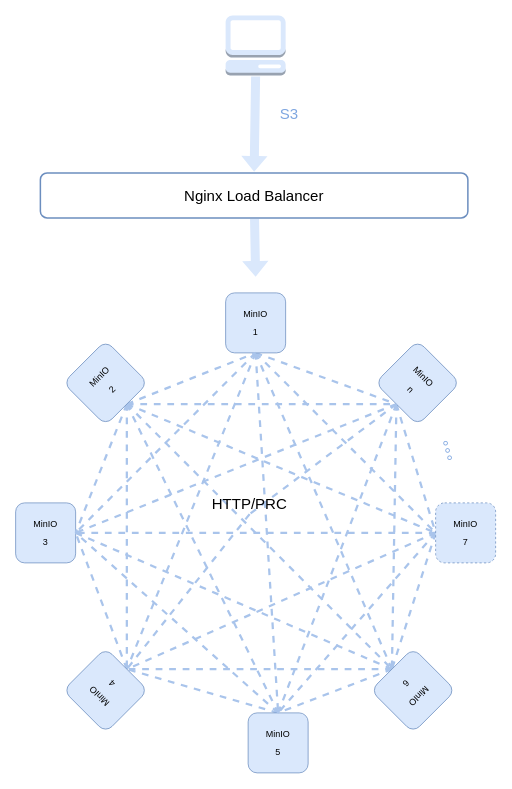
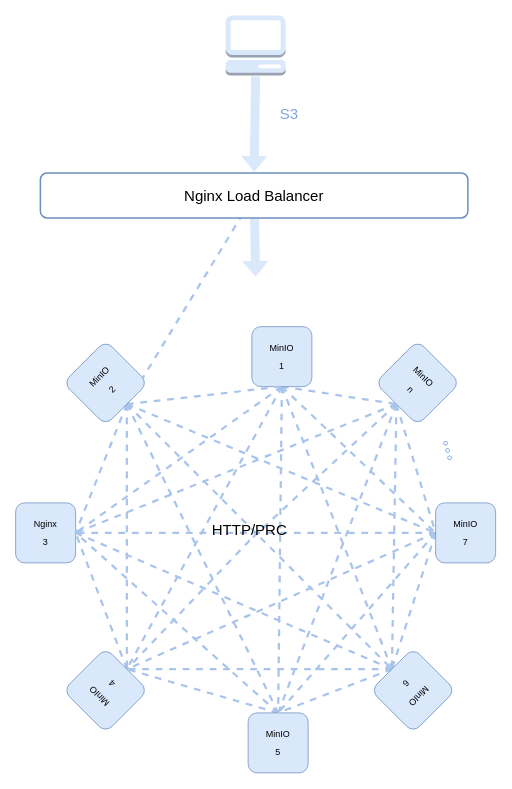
(255, 323) -> (282, 357)
(324, 404) -> (191, 299)
(249, 503) -> (249, 529)
(45, 533) -> (45, 533)
(465, 533) -> (465, 533)
